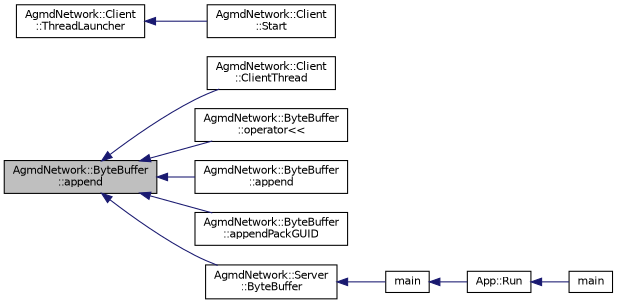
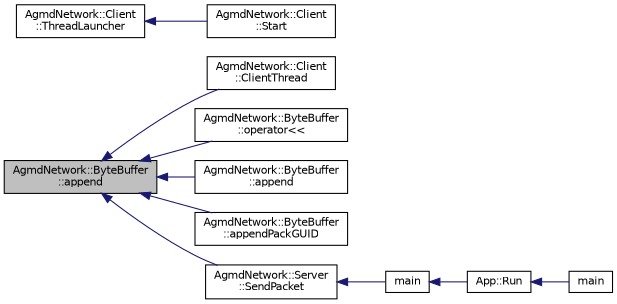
(271, 282) -> (271, 282)
